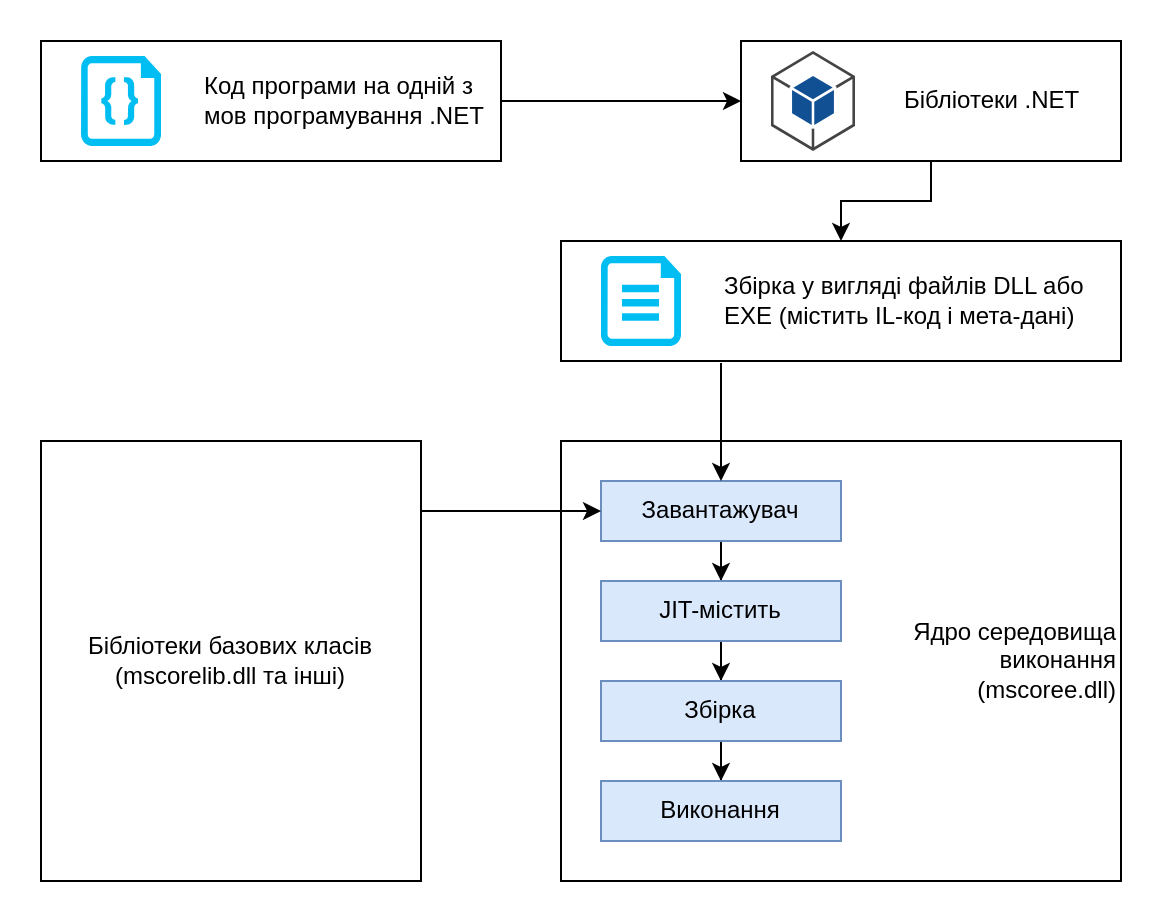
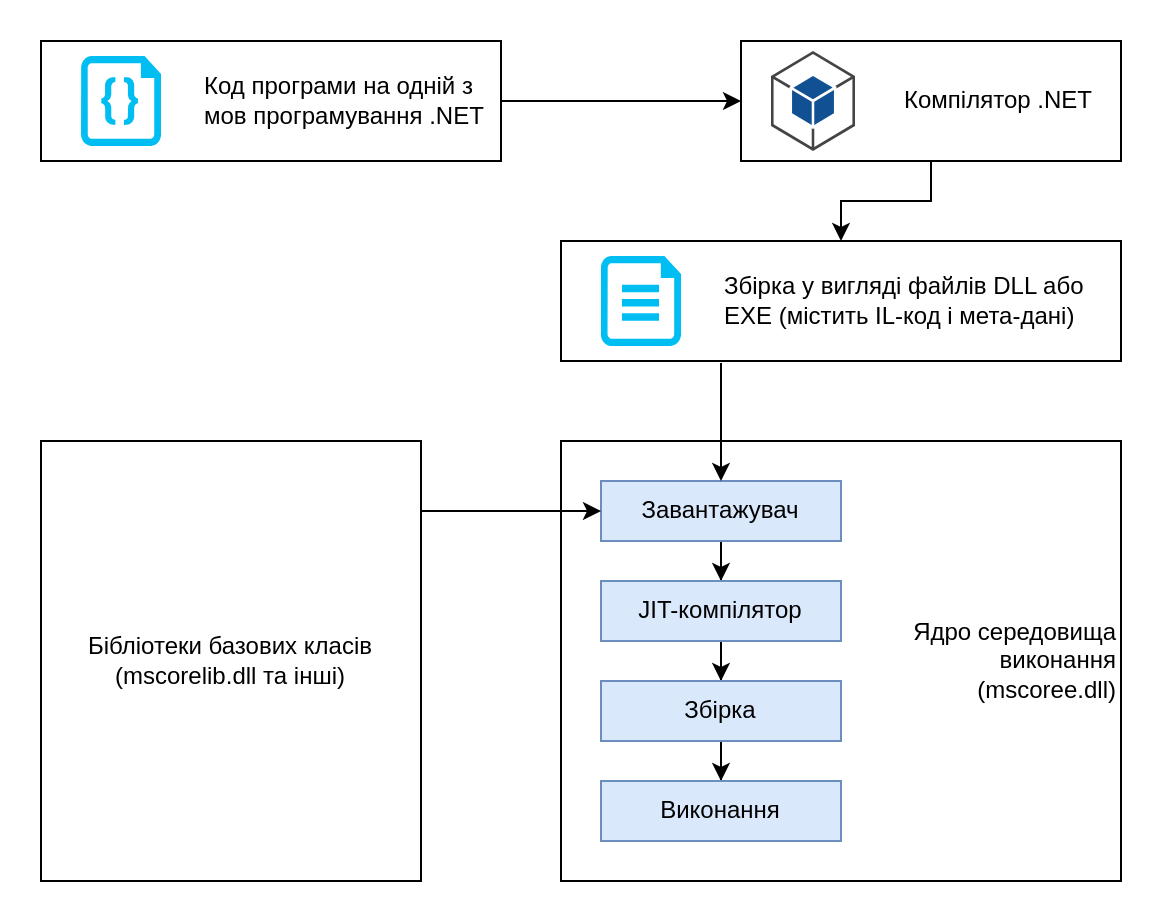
(840, 101) -> (840, 101)
(721, 611) -> (721, 611)
